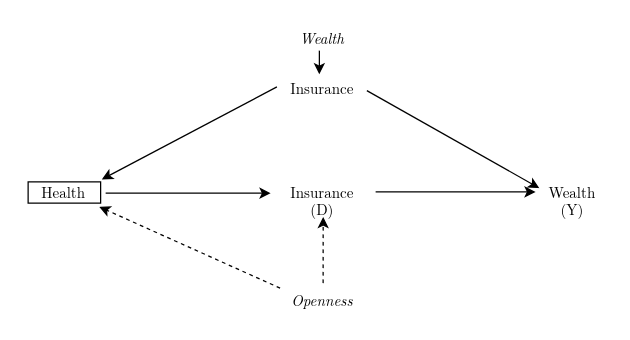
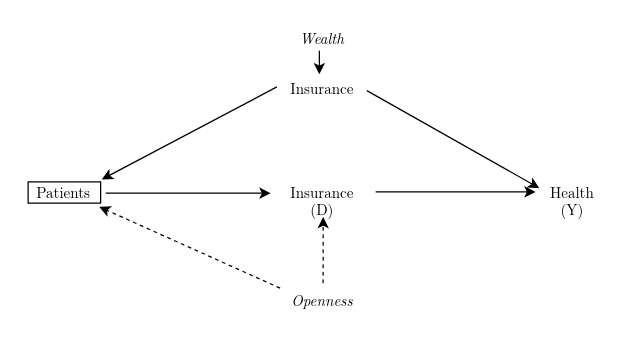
(64, 192) -> (64, 192)
(573, 201) -> (573, 201)
